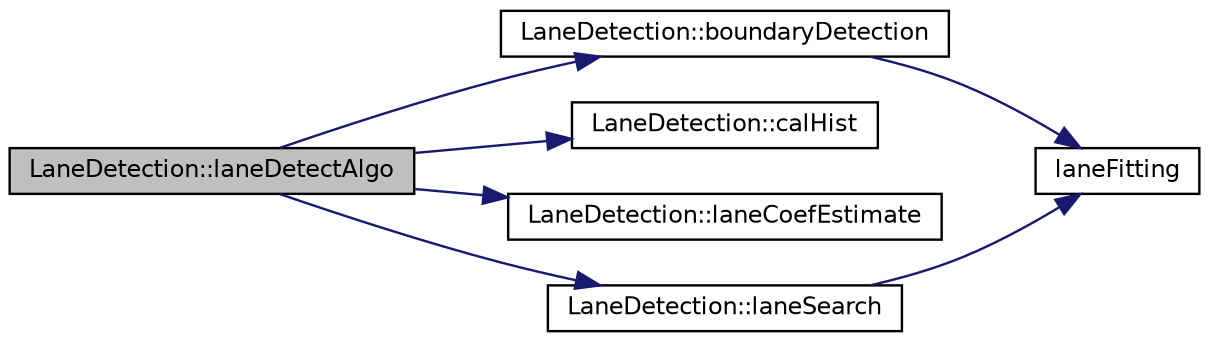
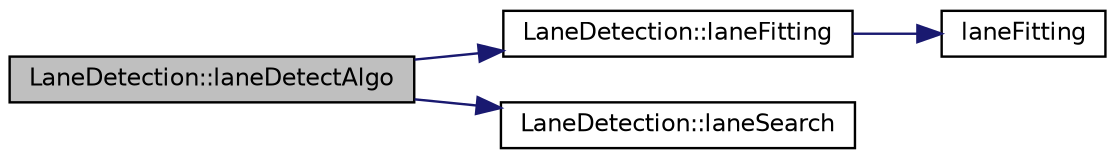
(725, 34) -> (678, 34)
(725, 125) -> none
(725, 217) -> none
(969, 255) -> none
